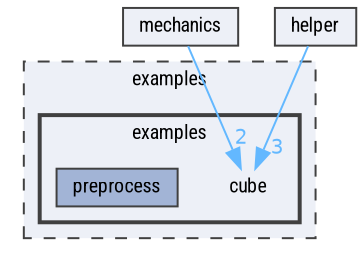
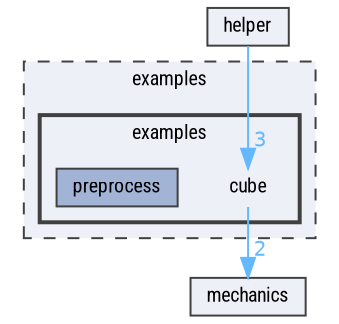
(210, 98) -> (248, 232)
